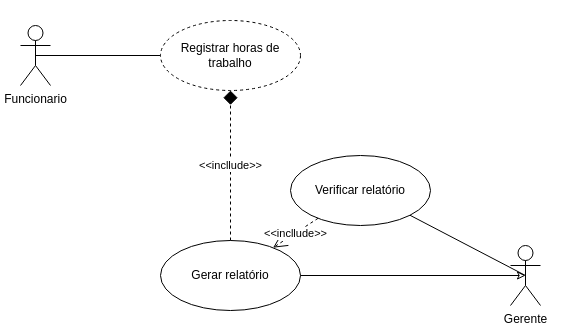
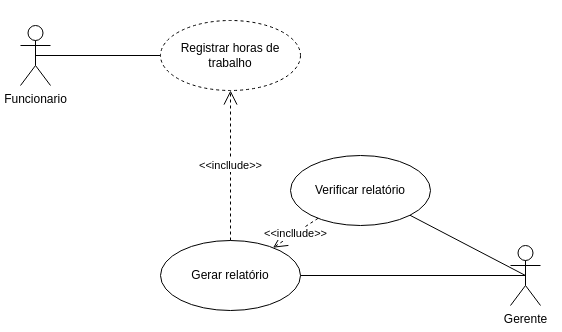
(231, 105) -> (231, 99)
(517, 276) -> (519, 276)
